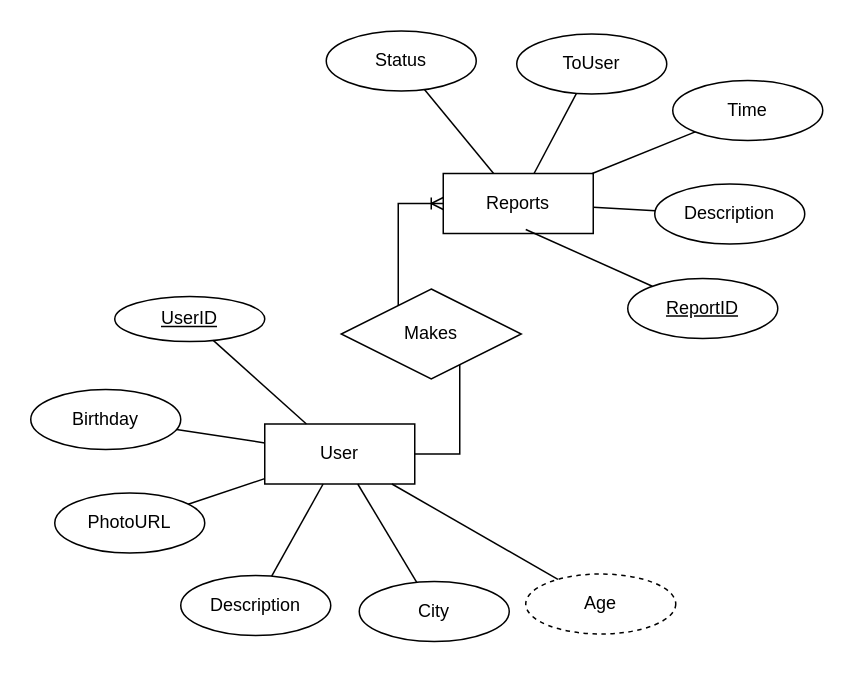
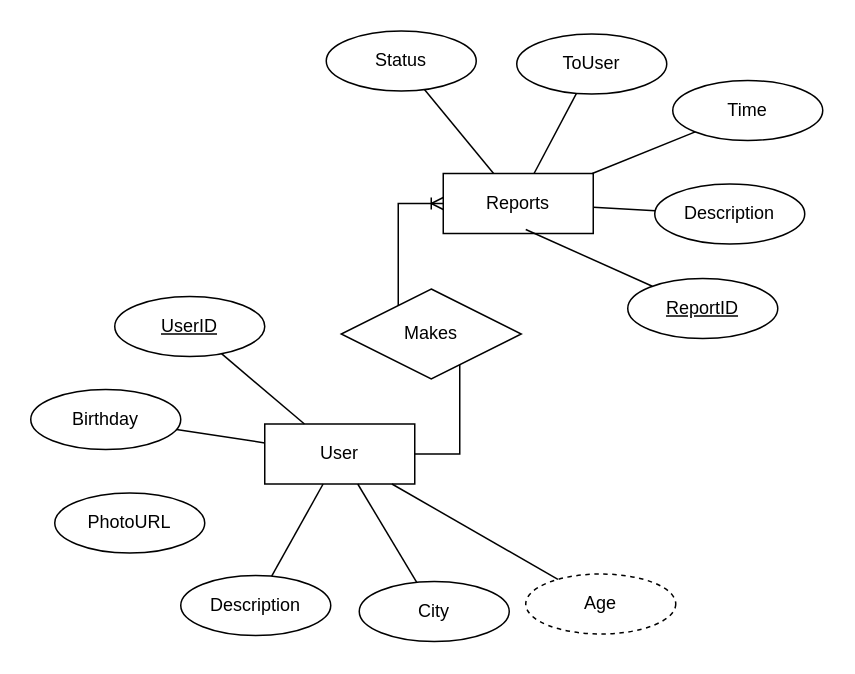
(190, 319) -> (190, 326)
(226, 491) -> none
